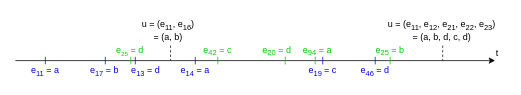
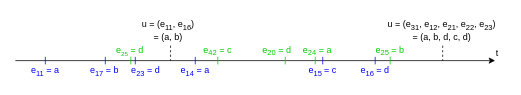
(442, 30) -> (442, 30)
(318, 51) -> (318, 51)
(146, 71) -> (146, 71)
(323, 71) -> (323, 71)
(375, 71) -> (375, 71)
